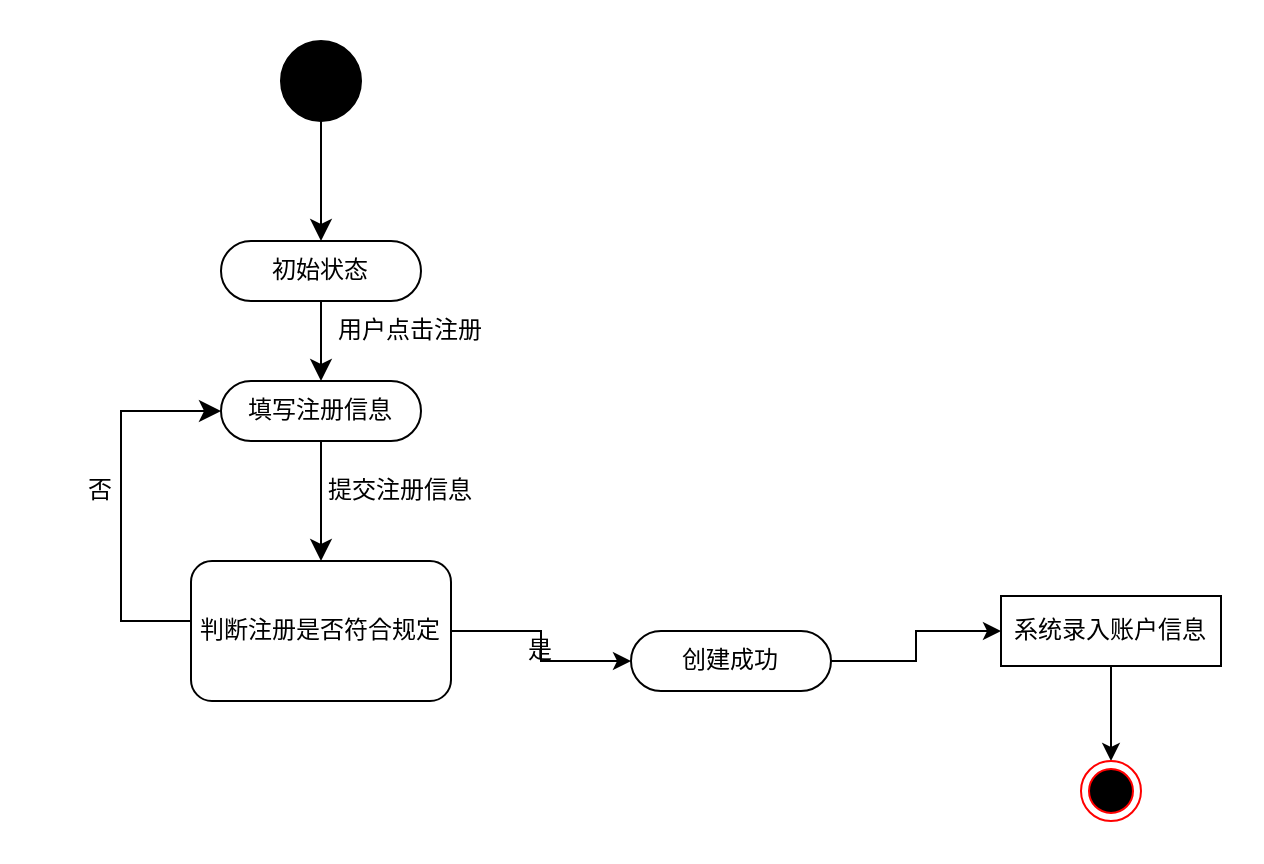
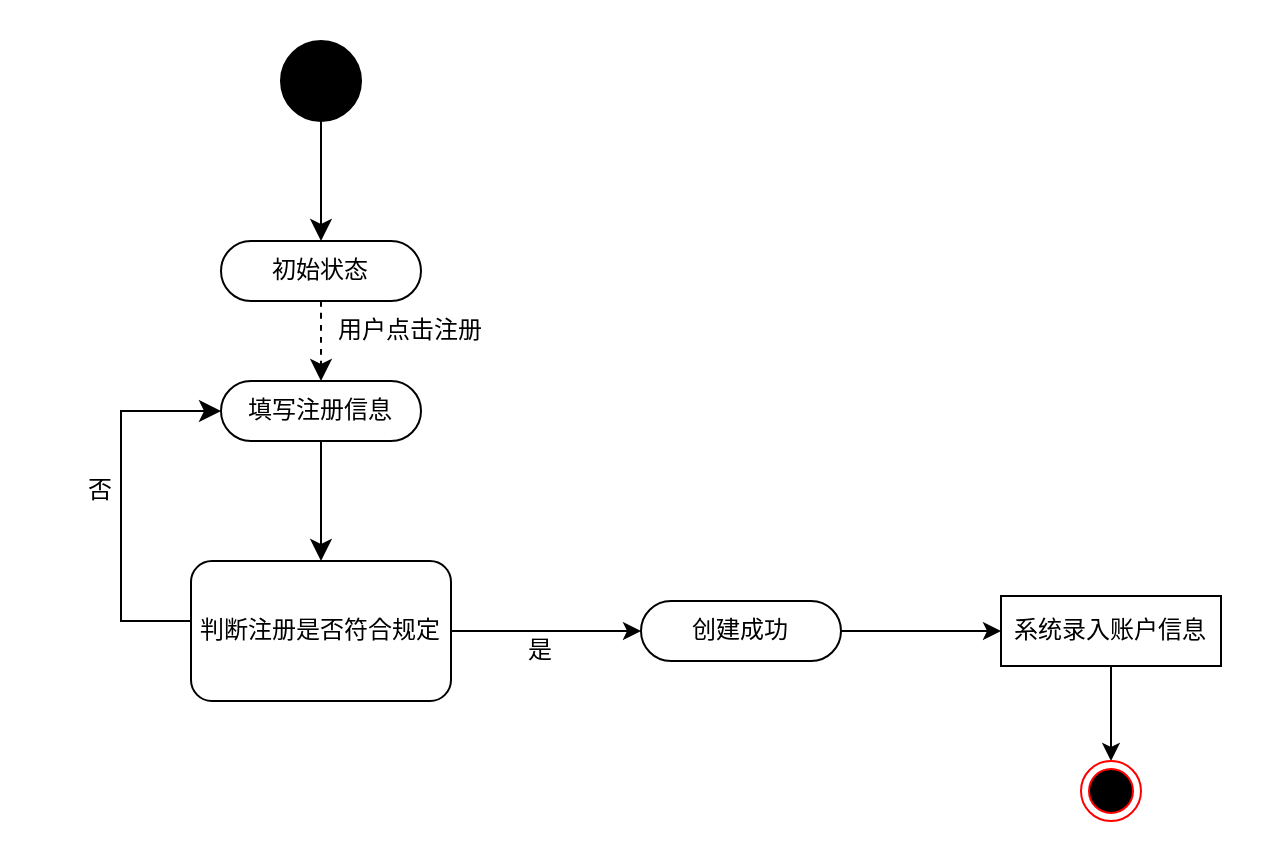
(321, 334) -> (321, 334)
(401, 491) -> none
(731, 661) -> (741, 631)
